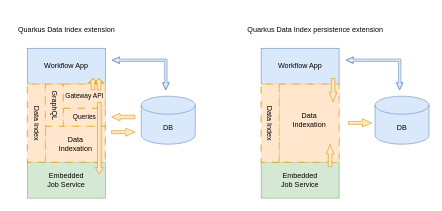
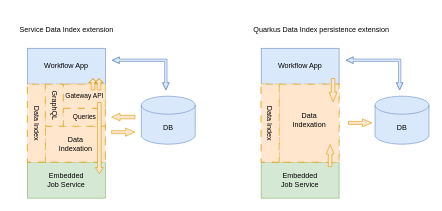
(67, 30) -> (67, 30)
(315, 30) -> (321, 30)
